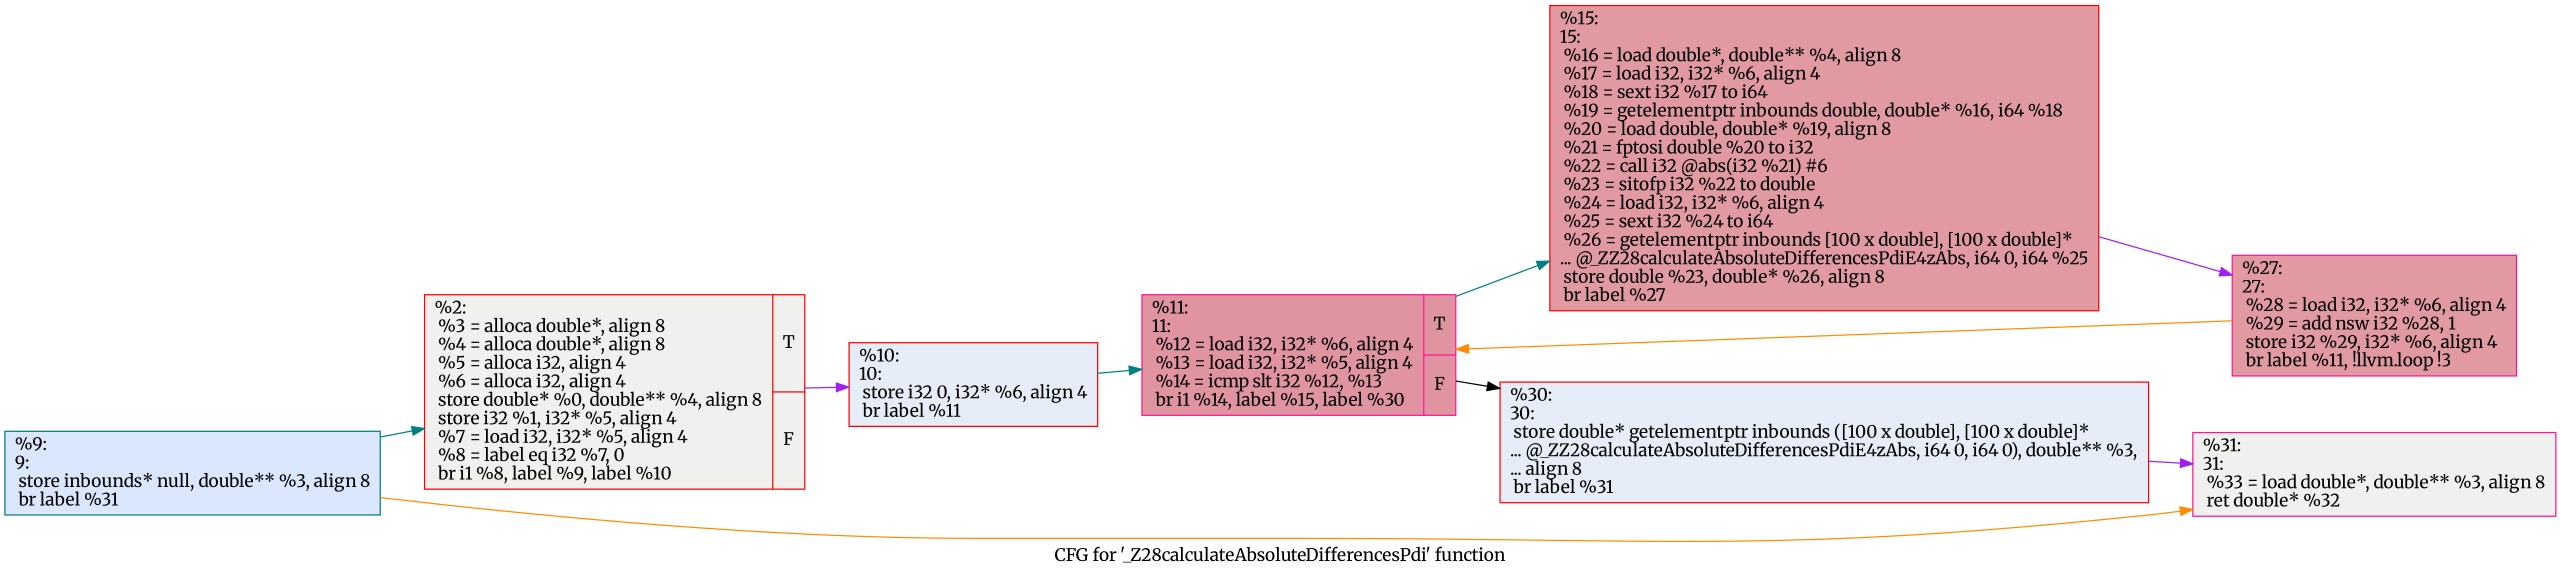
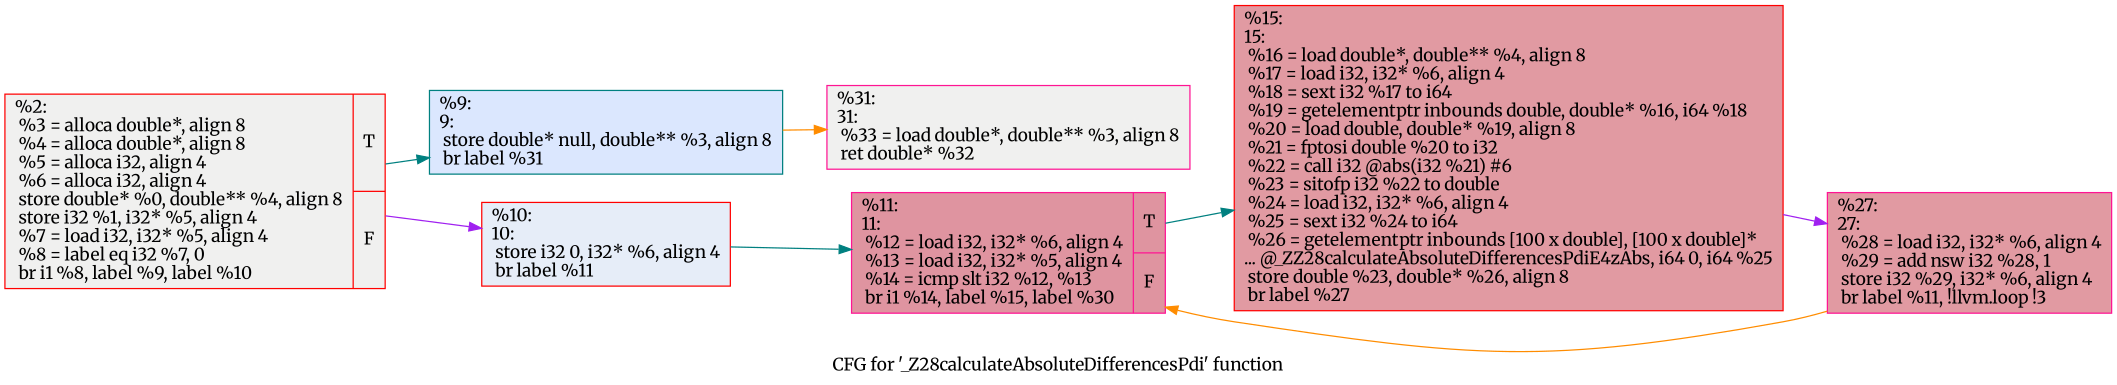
(396, 434) -> (401, 162)
(1824, 442) -> none
(193, 482) -> (606, 141)
